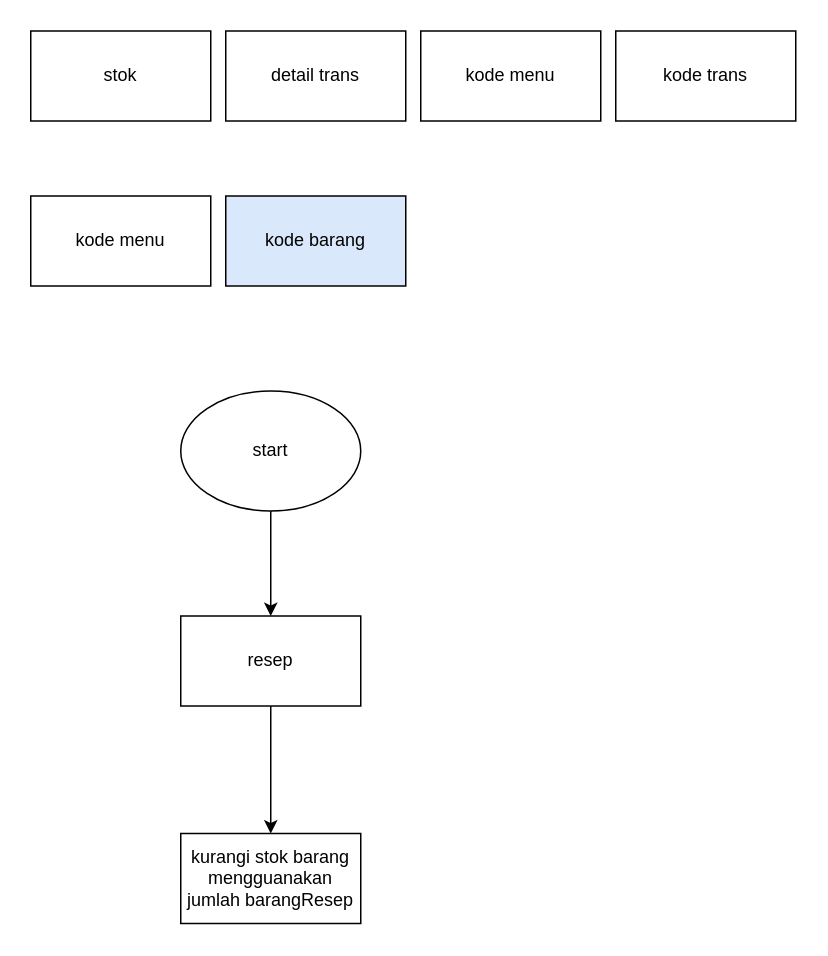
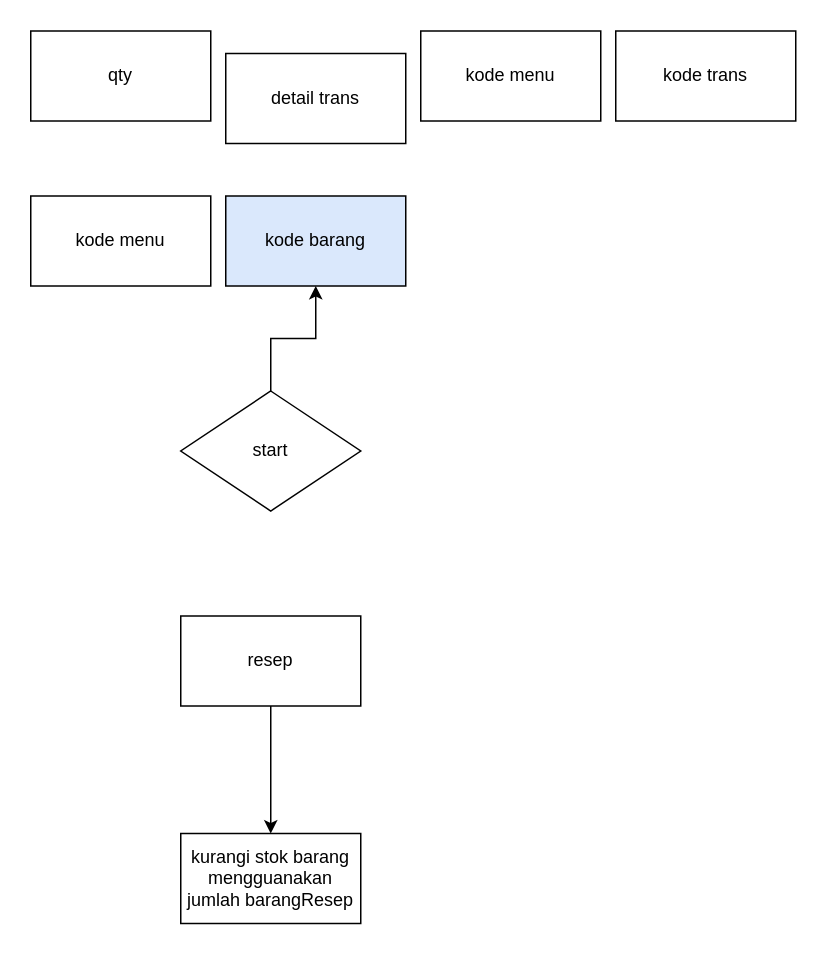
(121, 76) -> (121, 76)
(316, 76) -> (316, 98)
(271, 451) -> (271, 451)
(271, 558) -> (288, 338)
